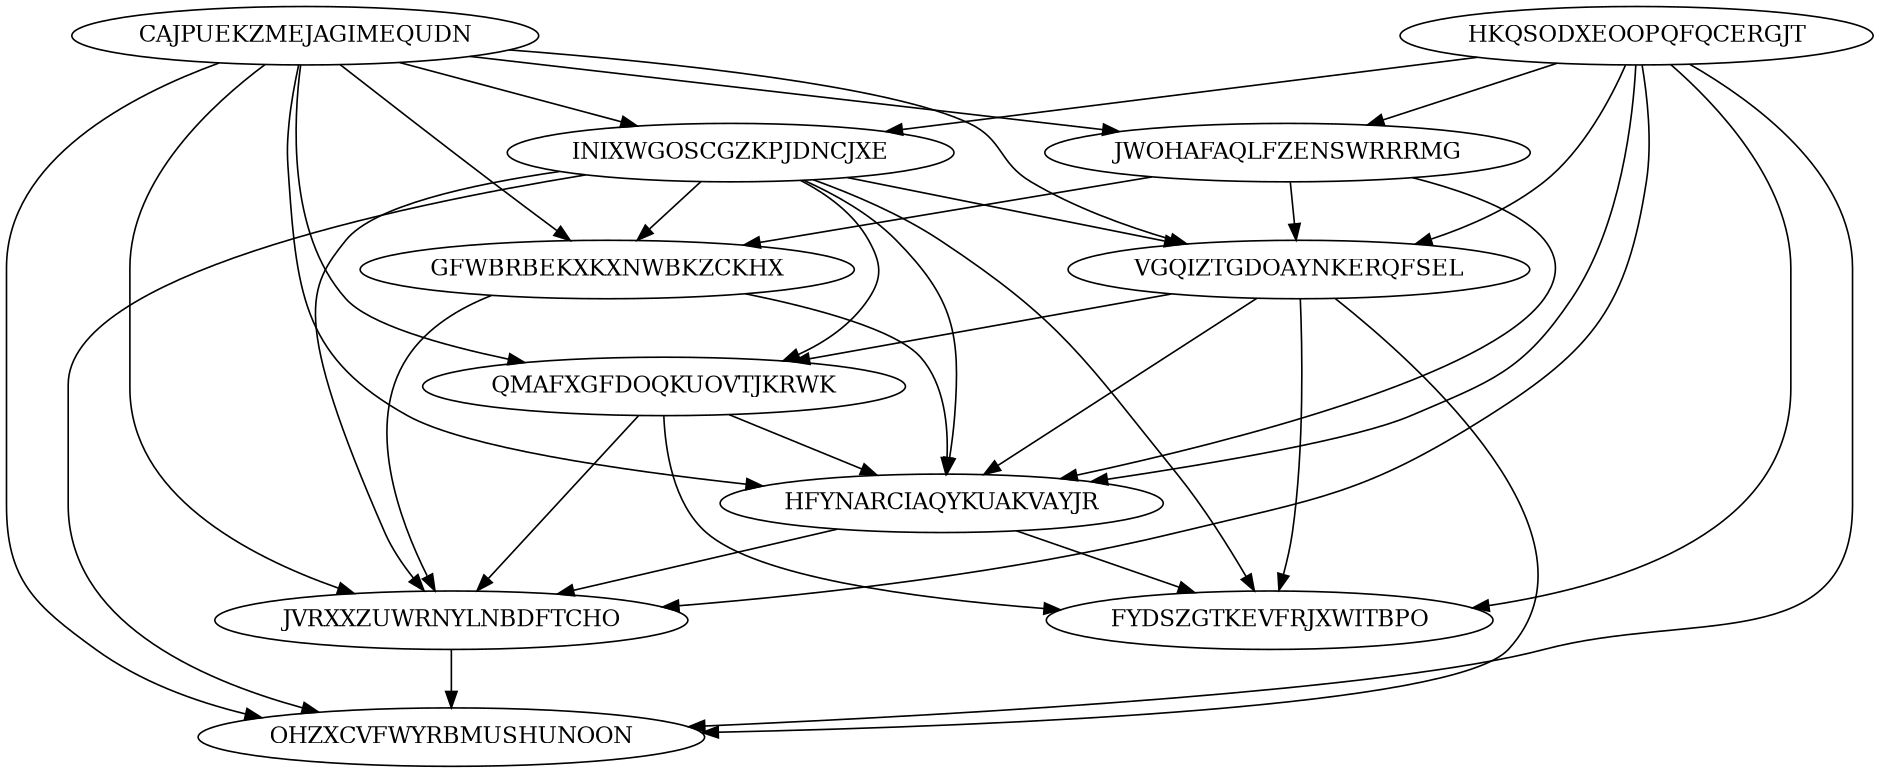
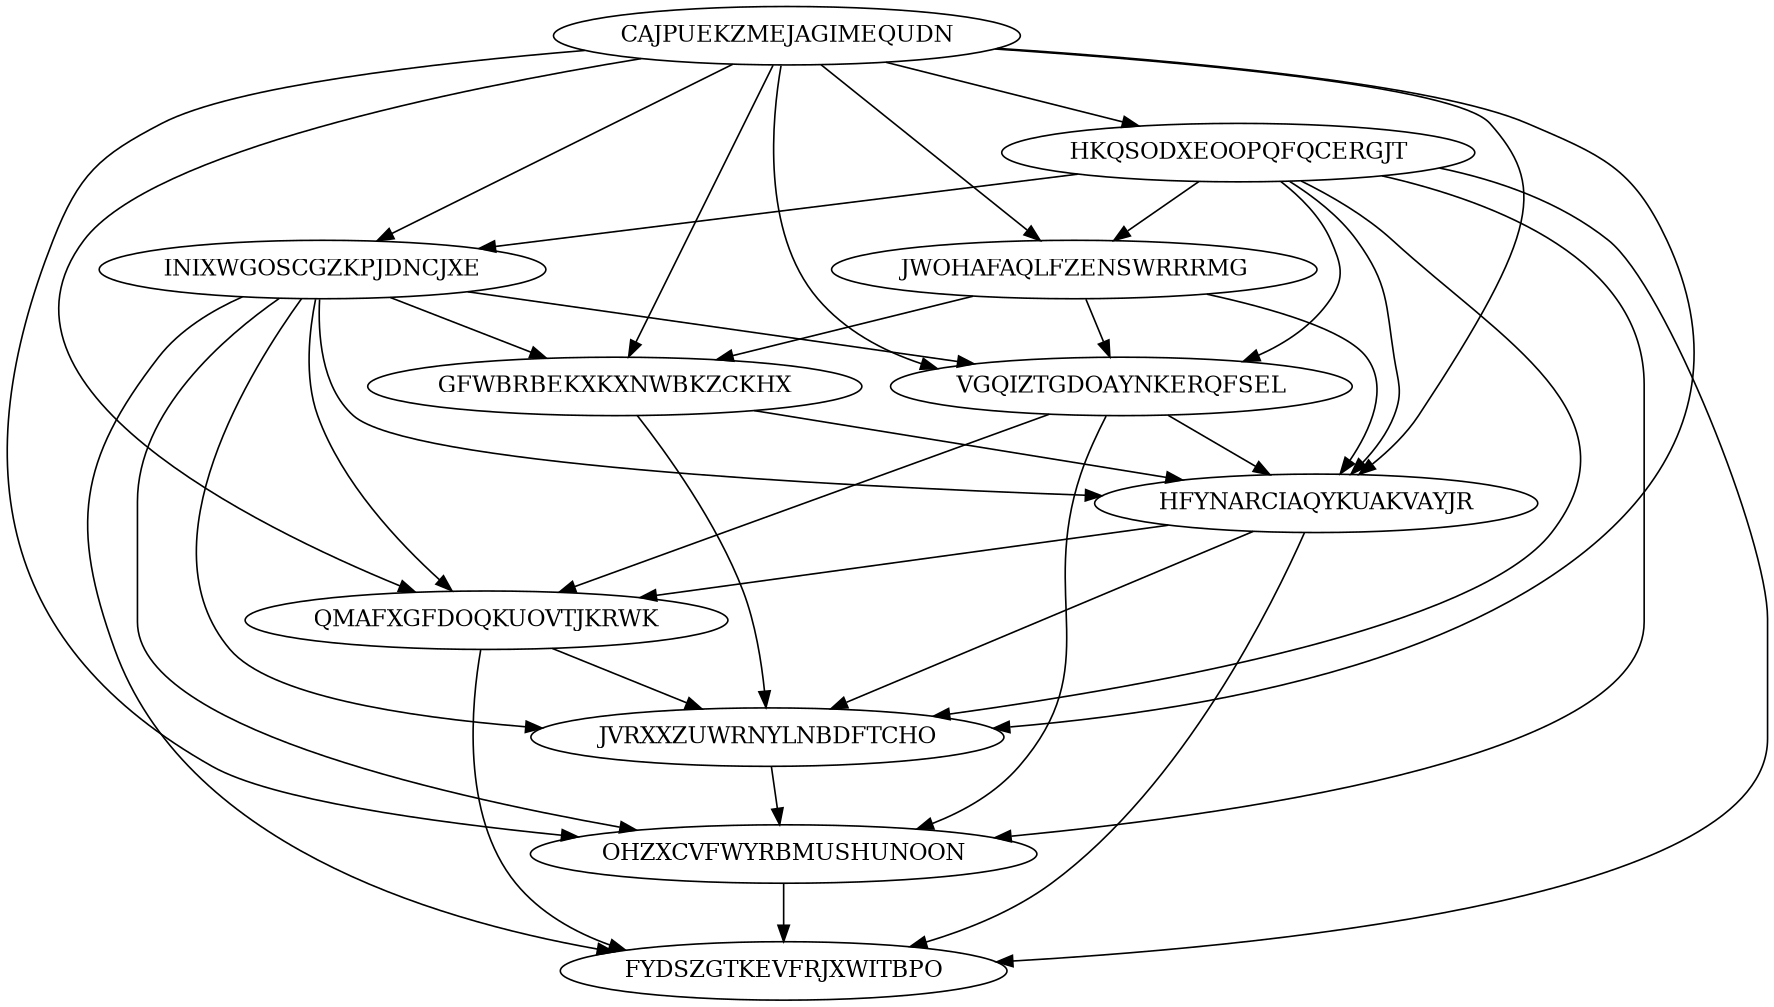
none -> (1004, 92)
(1301, 430) -> (784, 905)
(796, 442) -> (912, 560)
